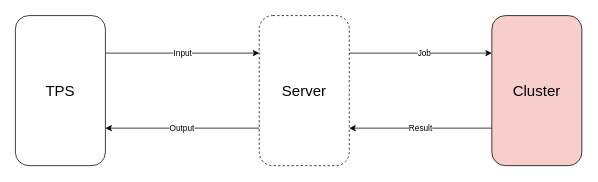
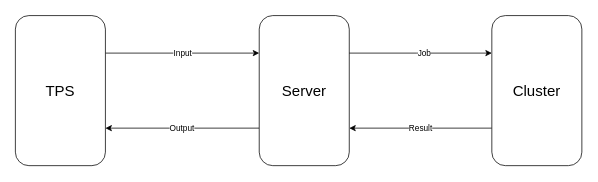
(304, 90) -> (304, 90)
(537, 90) -> (537, 90)
